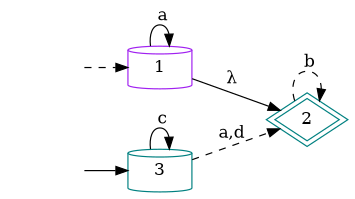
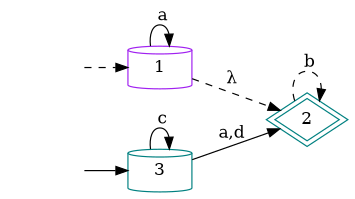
(230, 93) -> (230, 93)
(230, 146) -> (230, 146)
